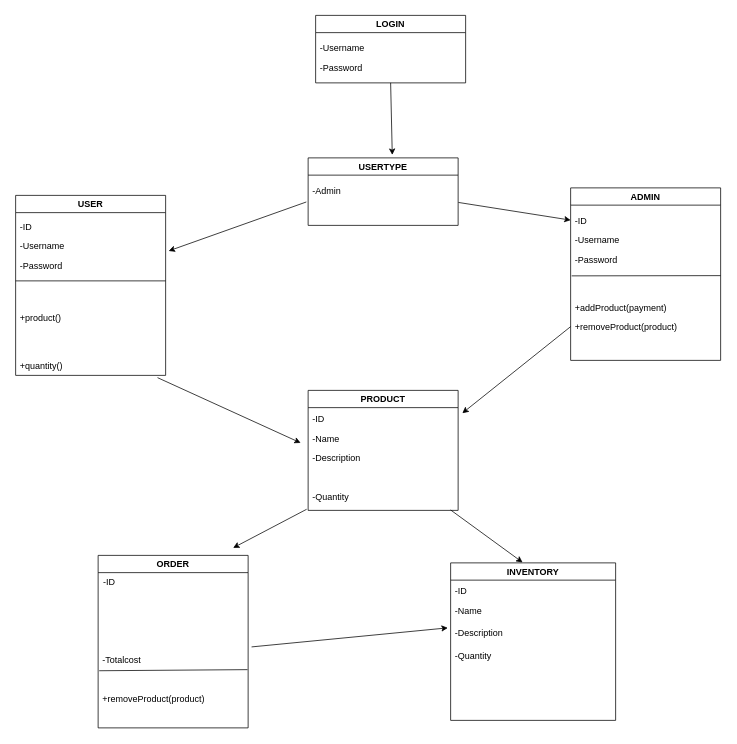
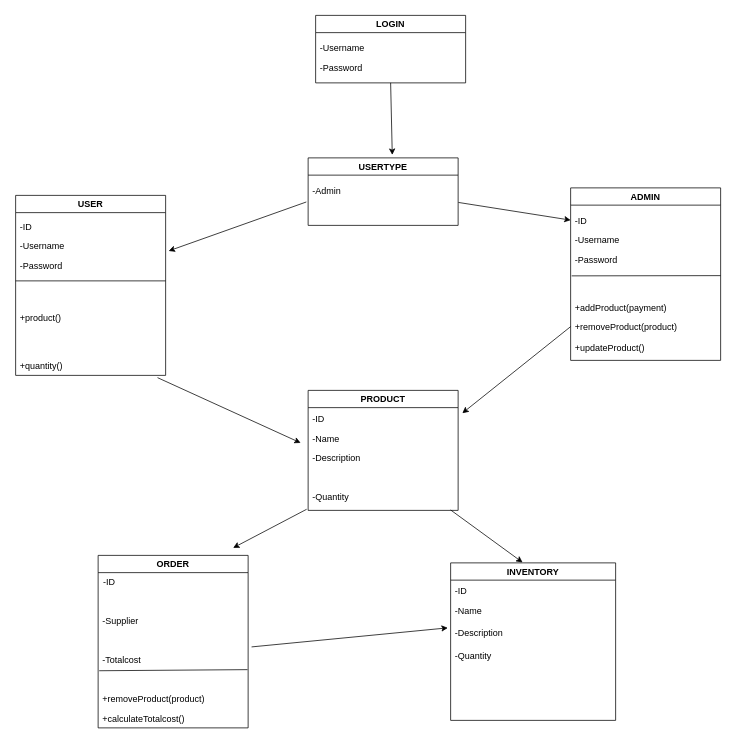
none -> (645, 348)
none -> (173, 621)
none -> (173, 718)
